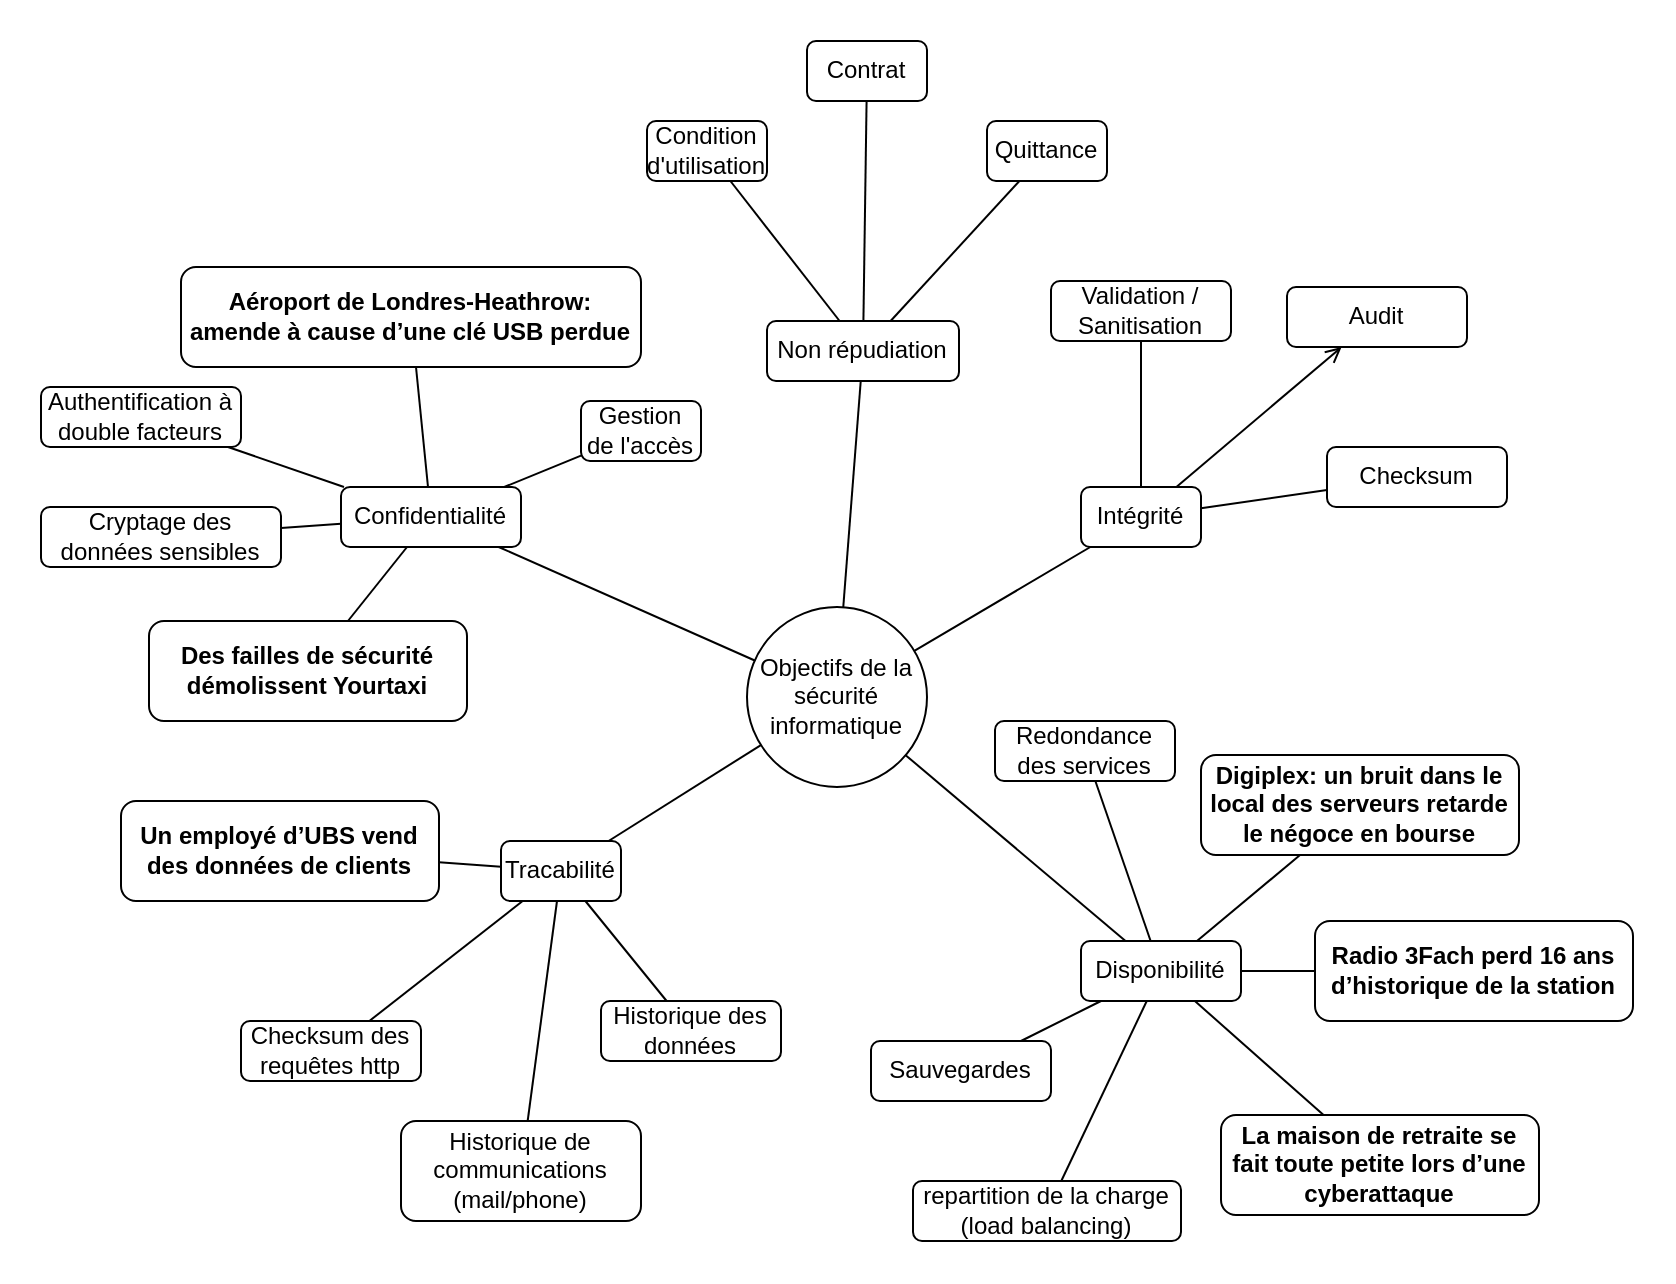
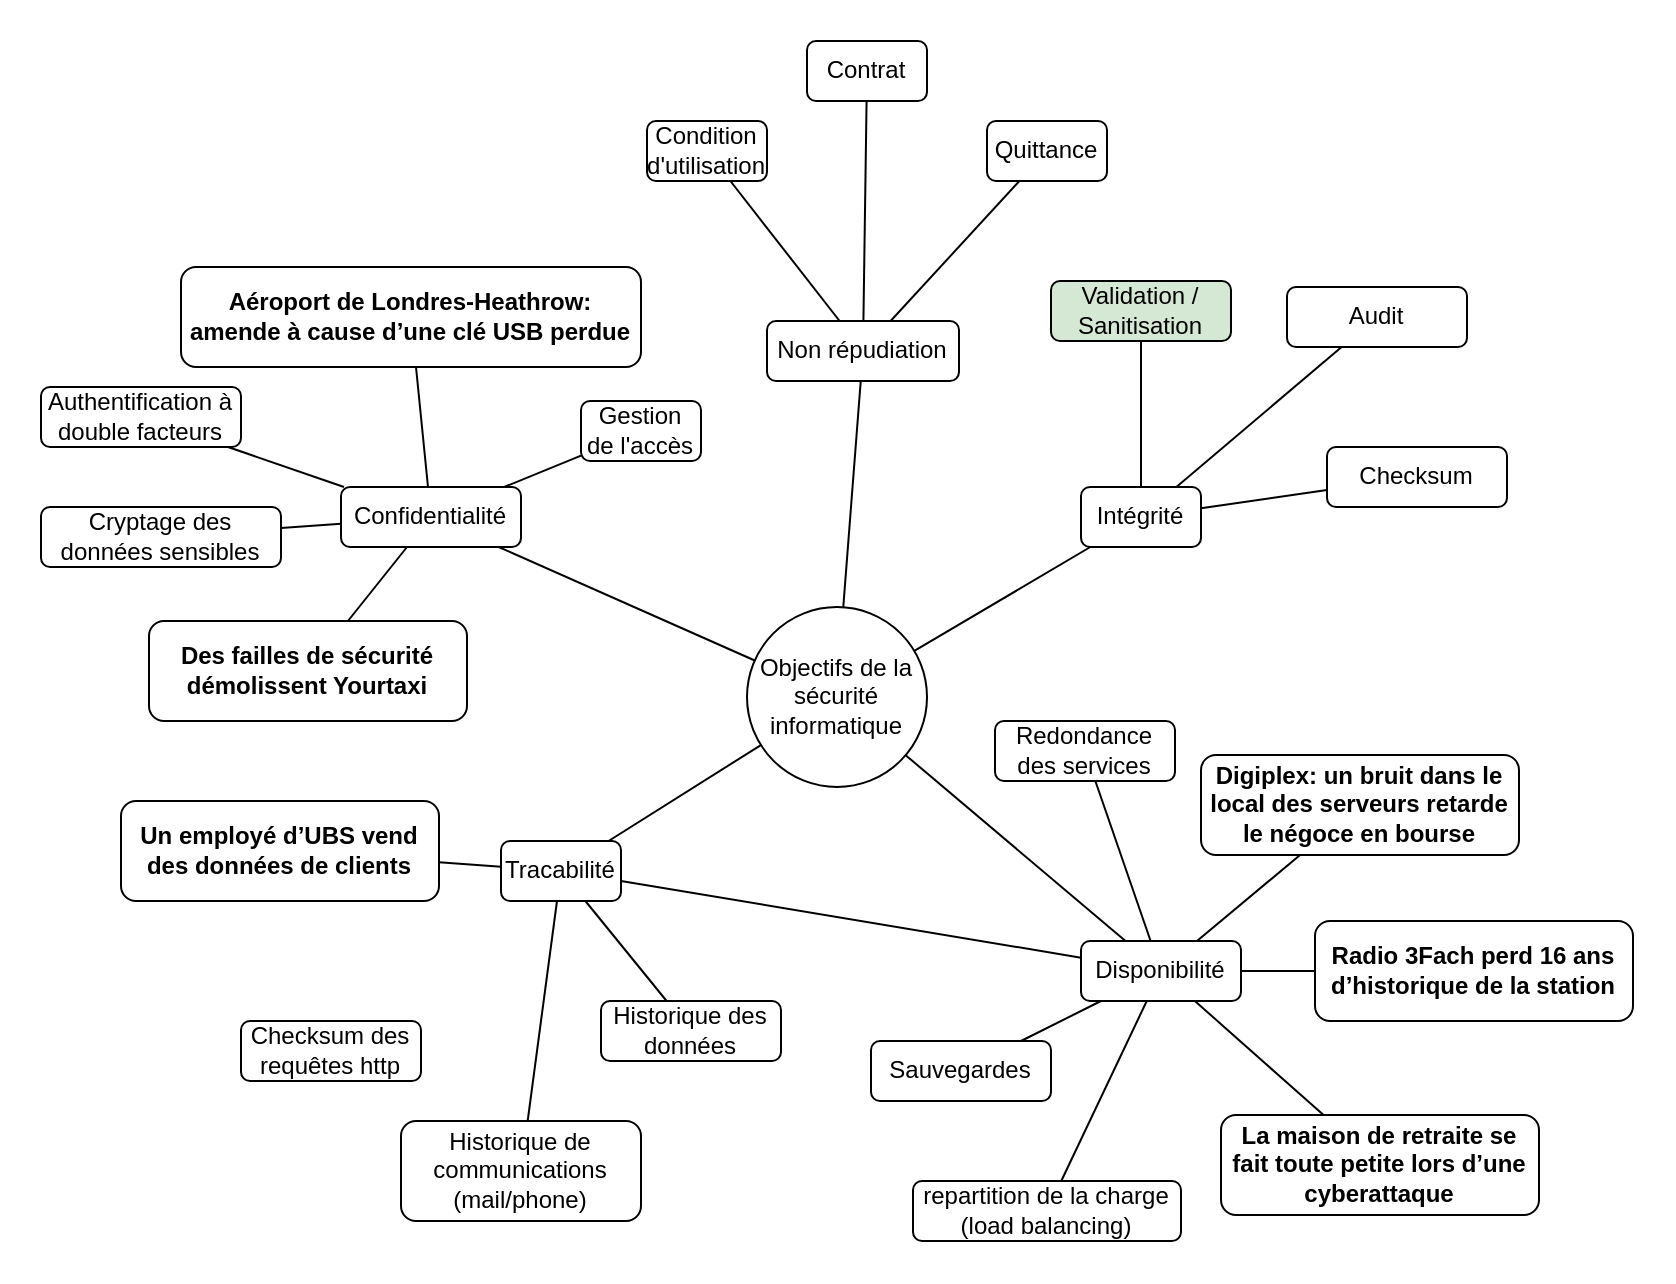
(1141, 311) -> (1141, 311)
(1335, 352) -> (1337, 351)
(446, 961) -> (851, 919)
